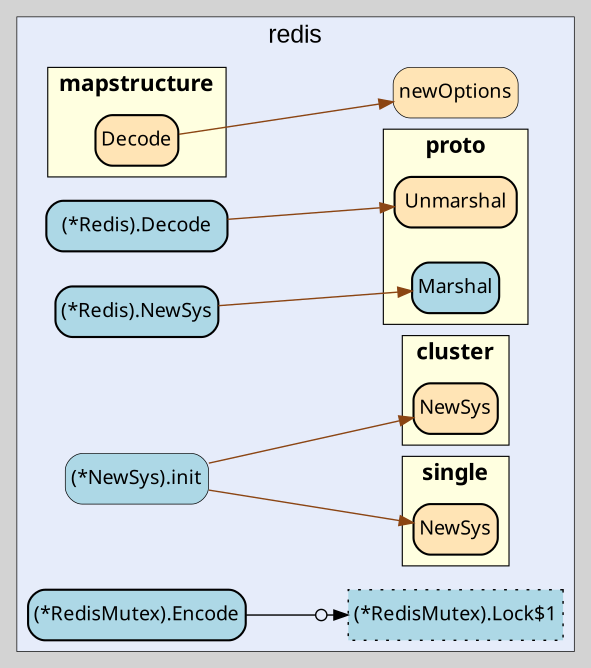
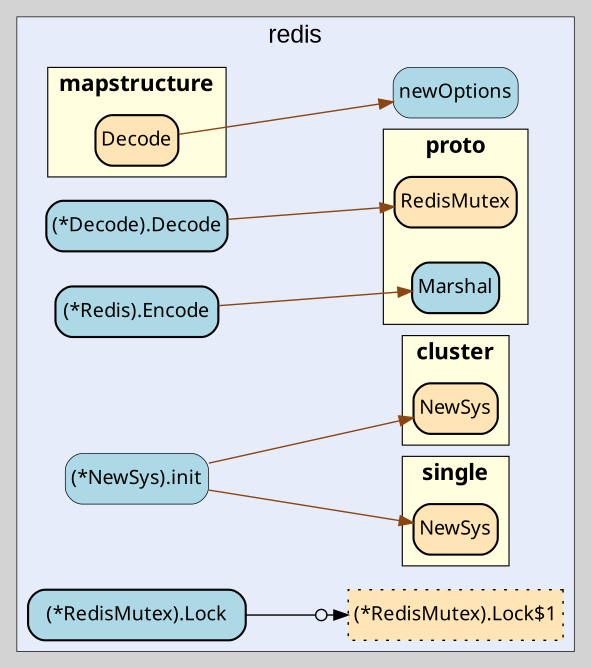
(456, 93) -> (456, 93)
(456, 202) -> (456, 202)
(137, 226) -> (137, 226)
(137, 312) -> (137, 312)
(137, 615) -> (137, 615)
(456, 615) -> (456, 615)
